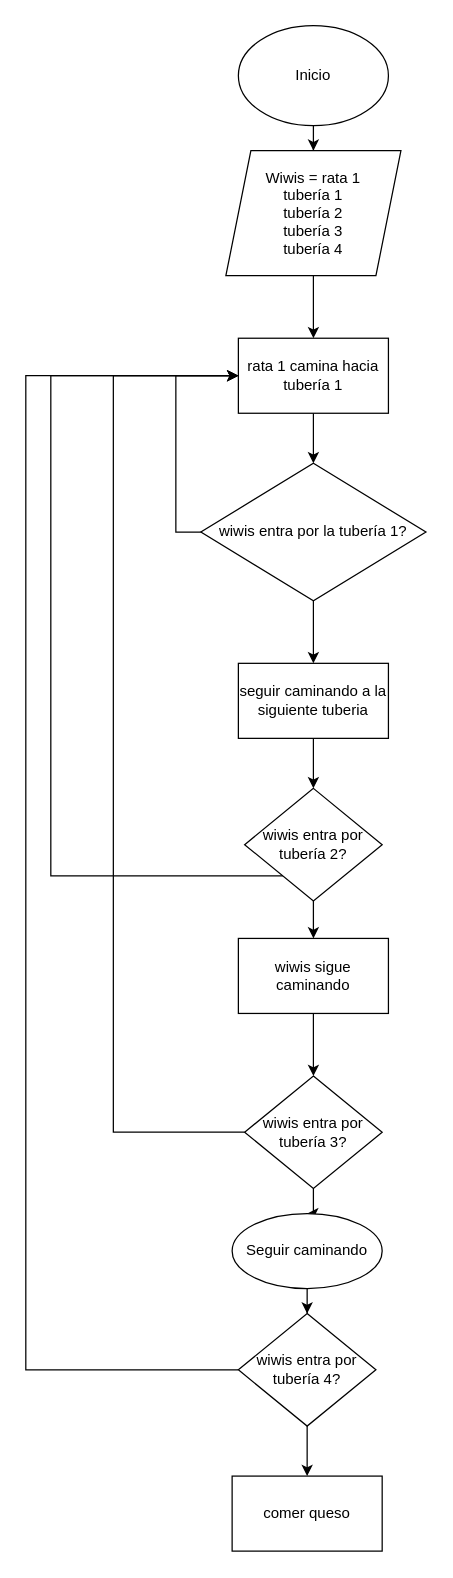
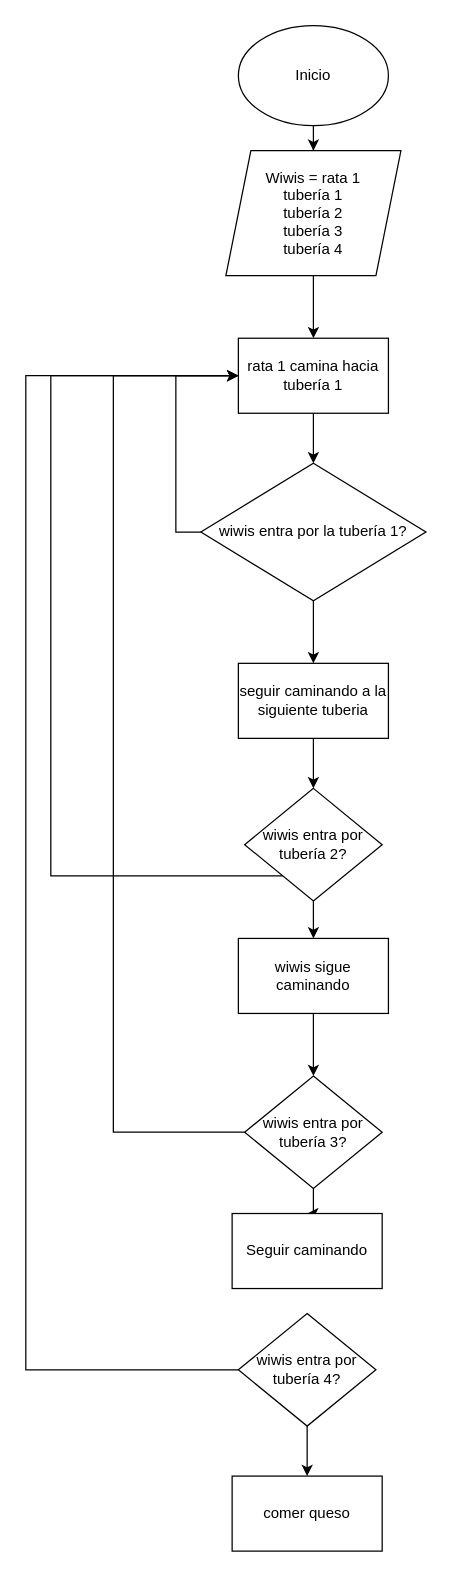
(307, 1251) -> (307, 1251)
(307, 1305) -> none
